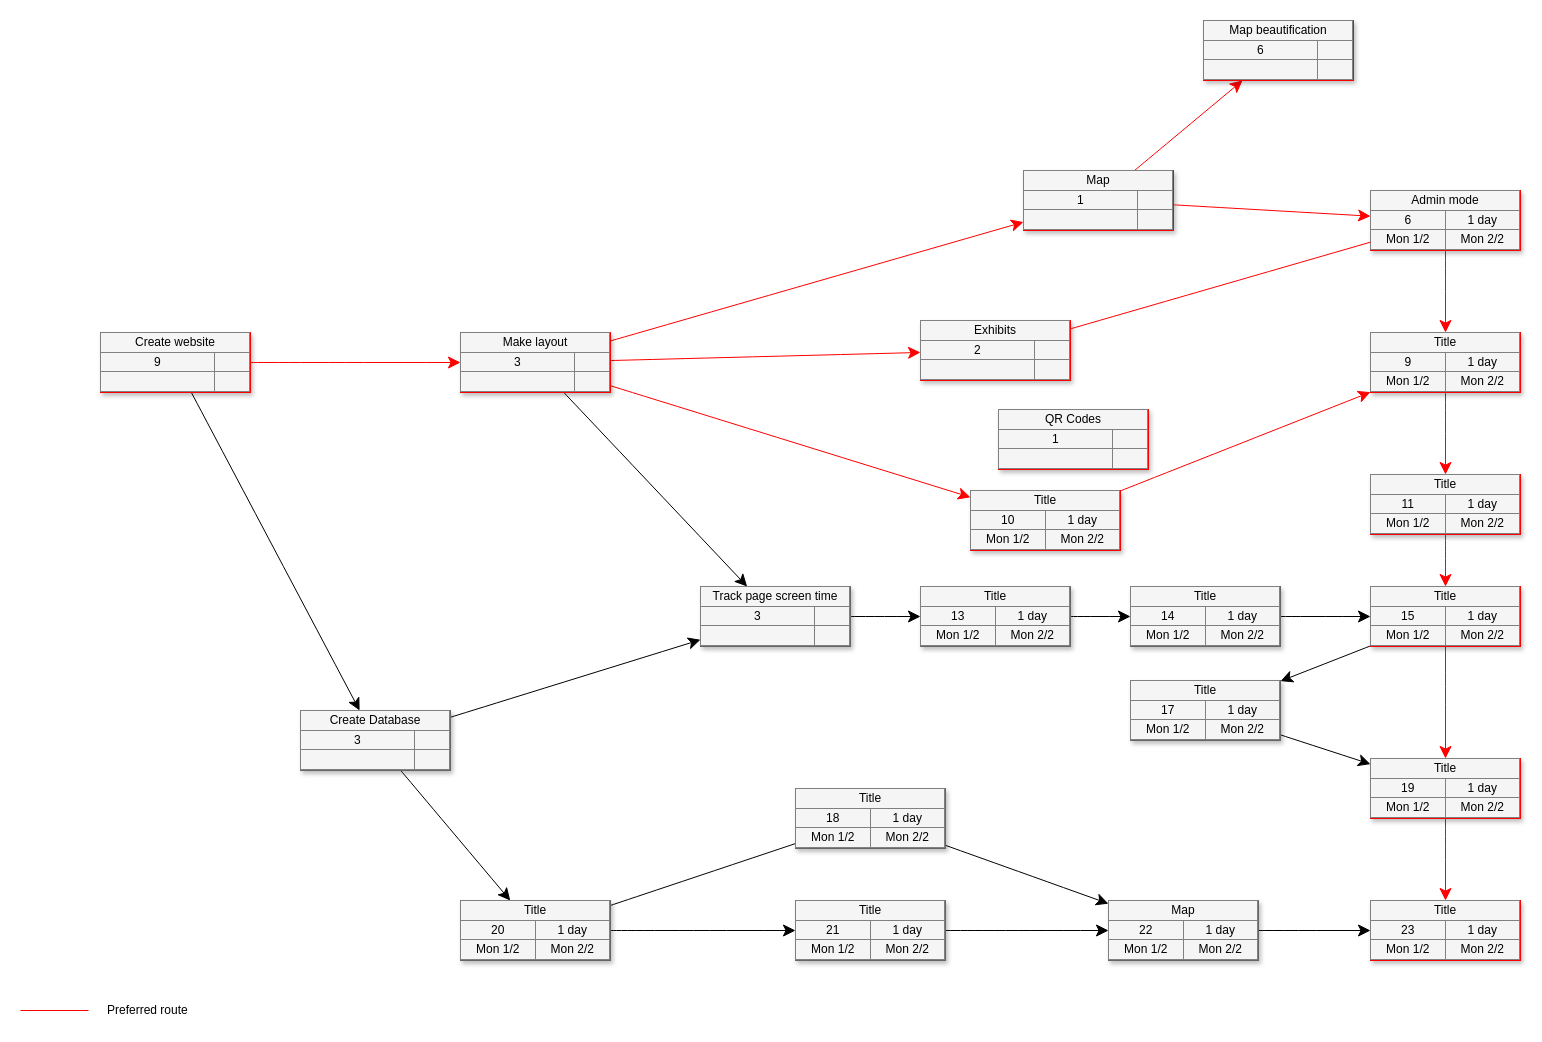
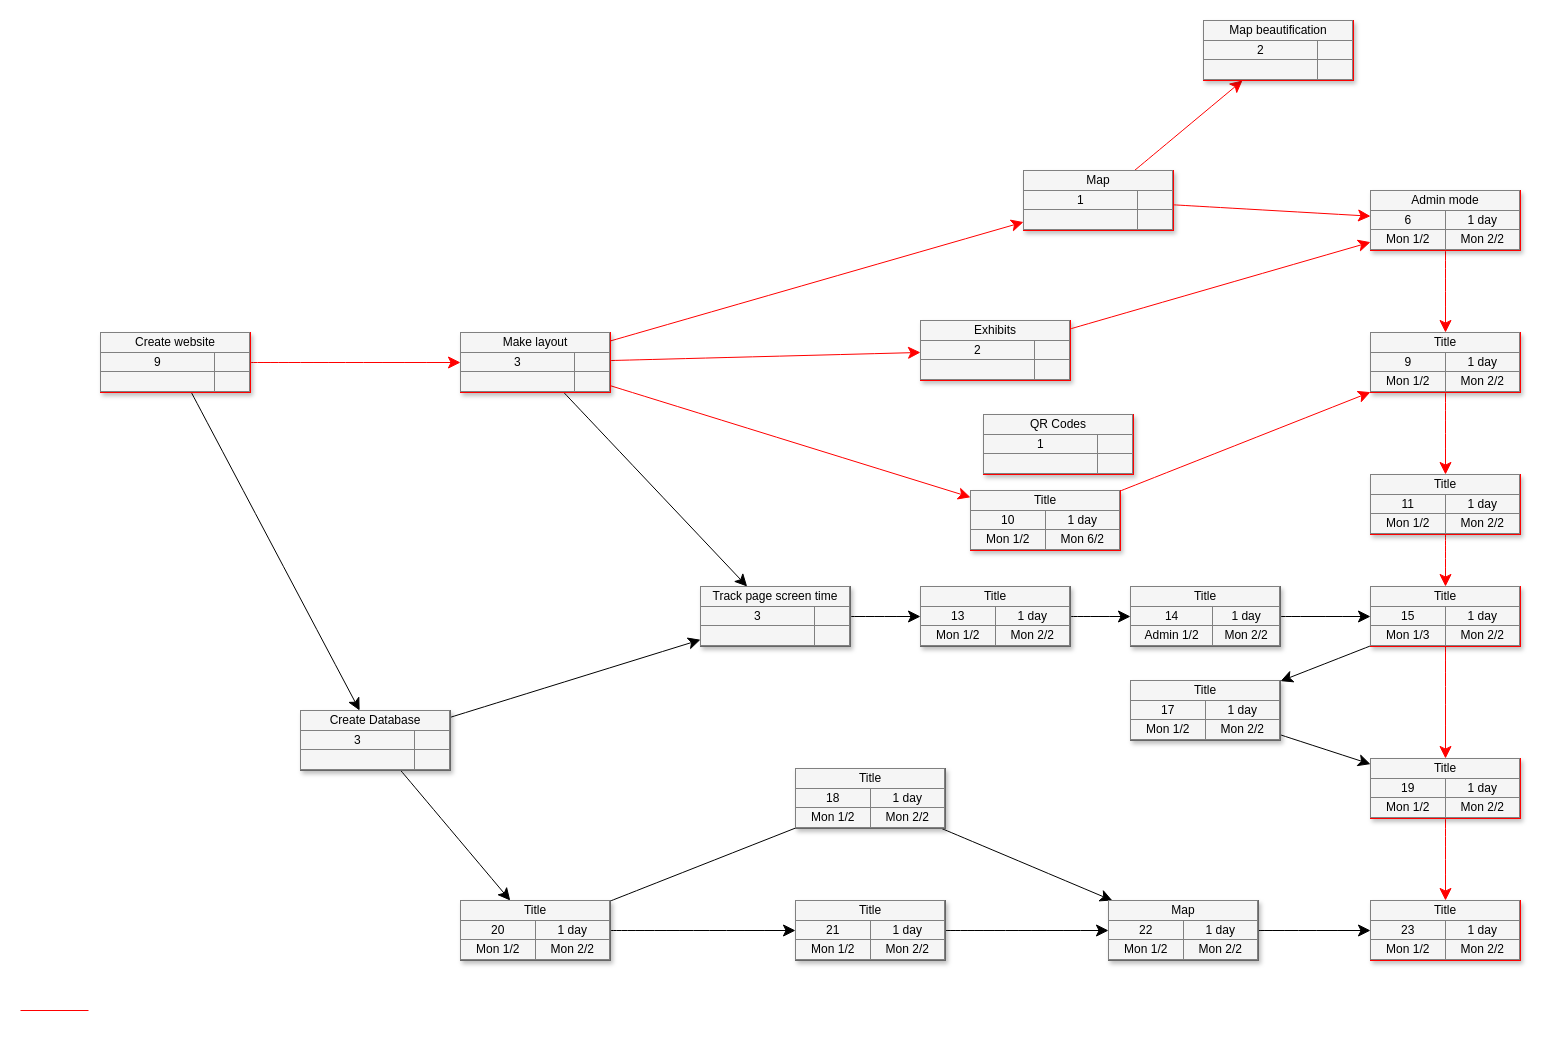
(1279, 35) -> (1279, 35)
(1364, 244) -> (1360, 245)
(1074, 440) -> (1059, 445)
(1046, 512) -> (1046, 512)
(1206, 608) -> (1206, 608)
(1446, 608) -> (1446, 608)
(871, 819) -> (871, 799)
(177, 1011) -> none
